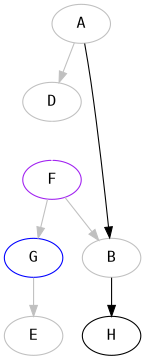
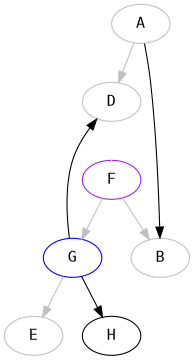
none -> (68, 181)
(112, 292) -> (90, 292)
